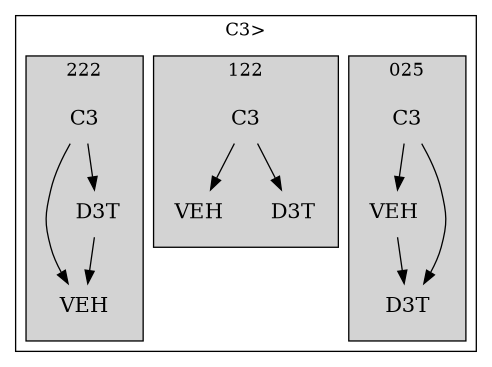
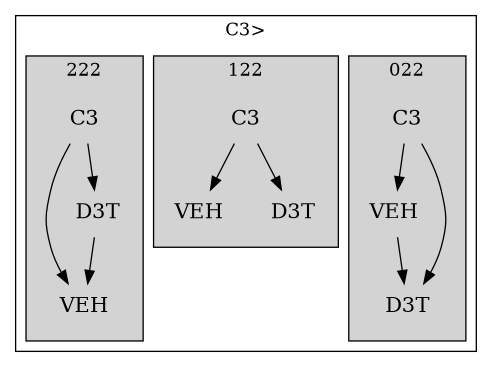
(407, 71) -> (407, 71)
